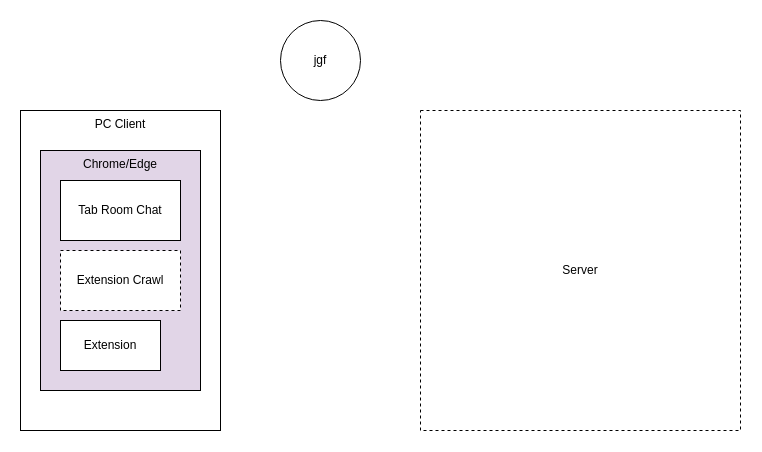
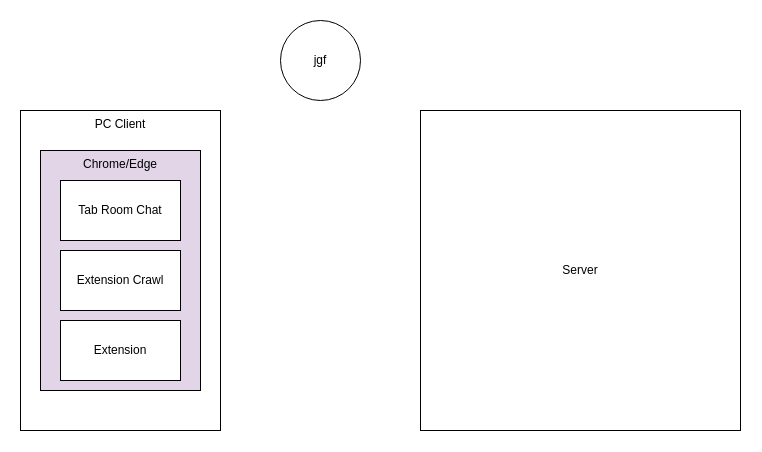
(581, 271) -> (581, 271)
(121, 281) -> (121, 281)
(111, 346) -> (121, 351)
